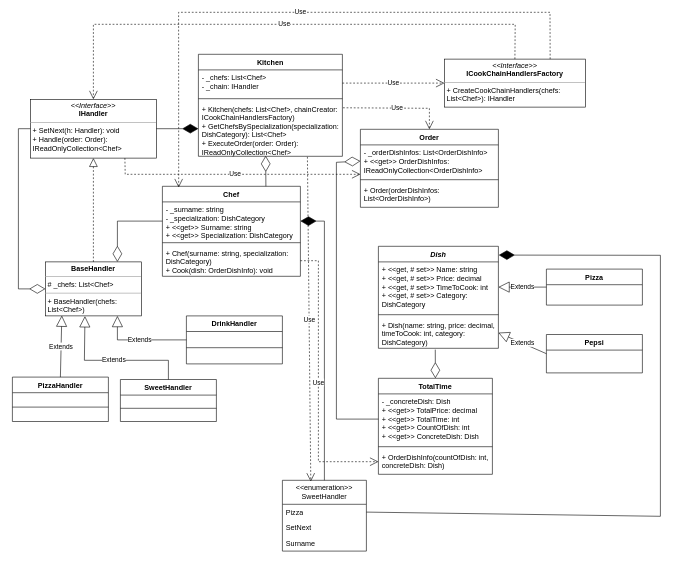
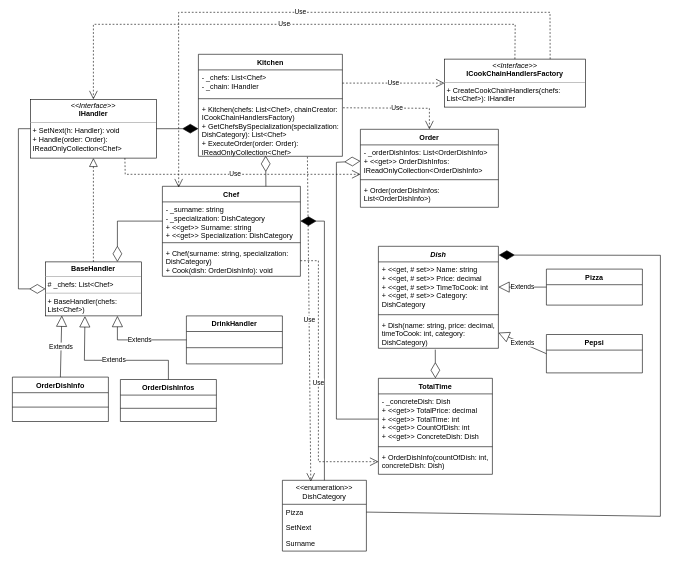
(60, 386) -> (60, 386)
(168, 388) -> (168, 388)
(324, 492) -> (324, 492)
